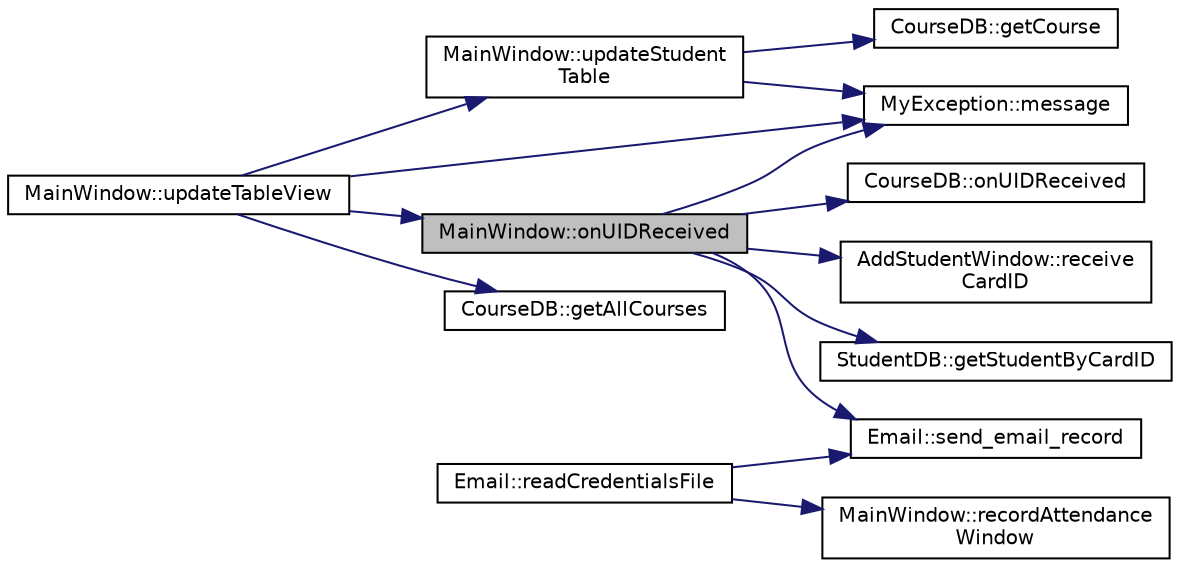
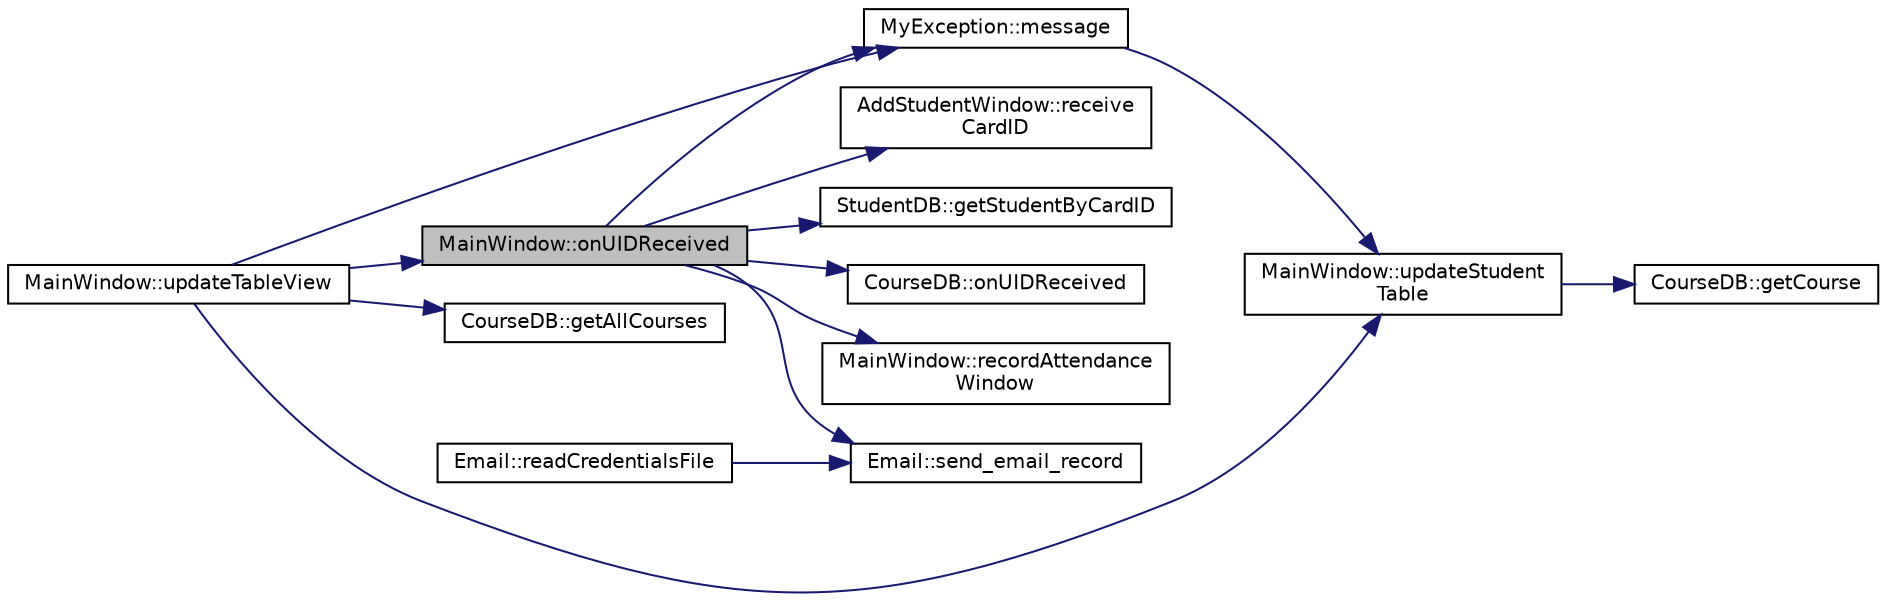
(793, 87) -> (1257, 126)
(767, 503) -> (777, 299)
